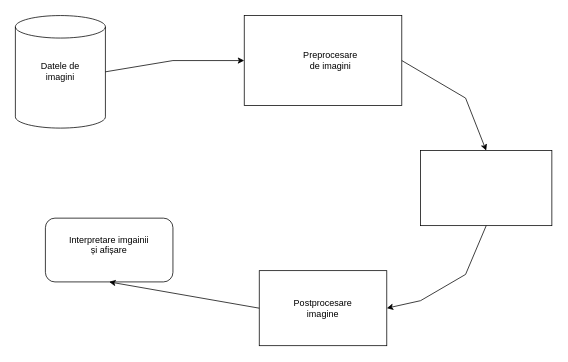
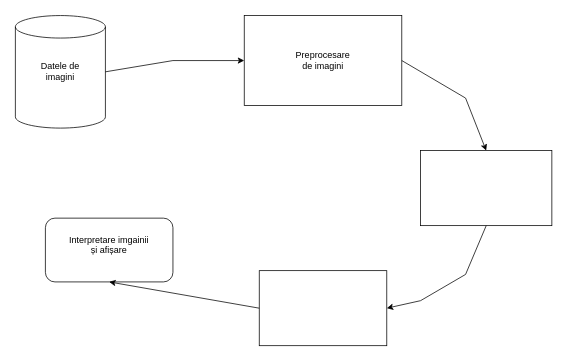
(330, 60) -> (323, 60)
(323, 308) -> none
